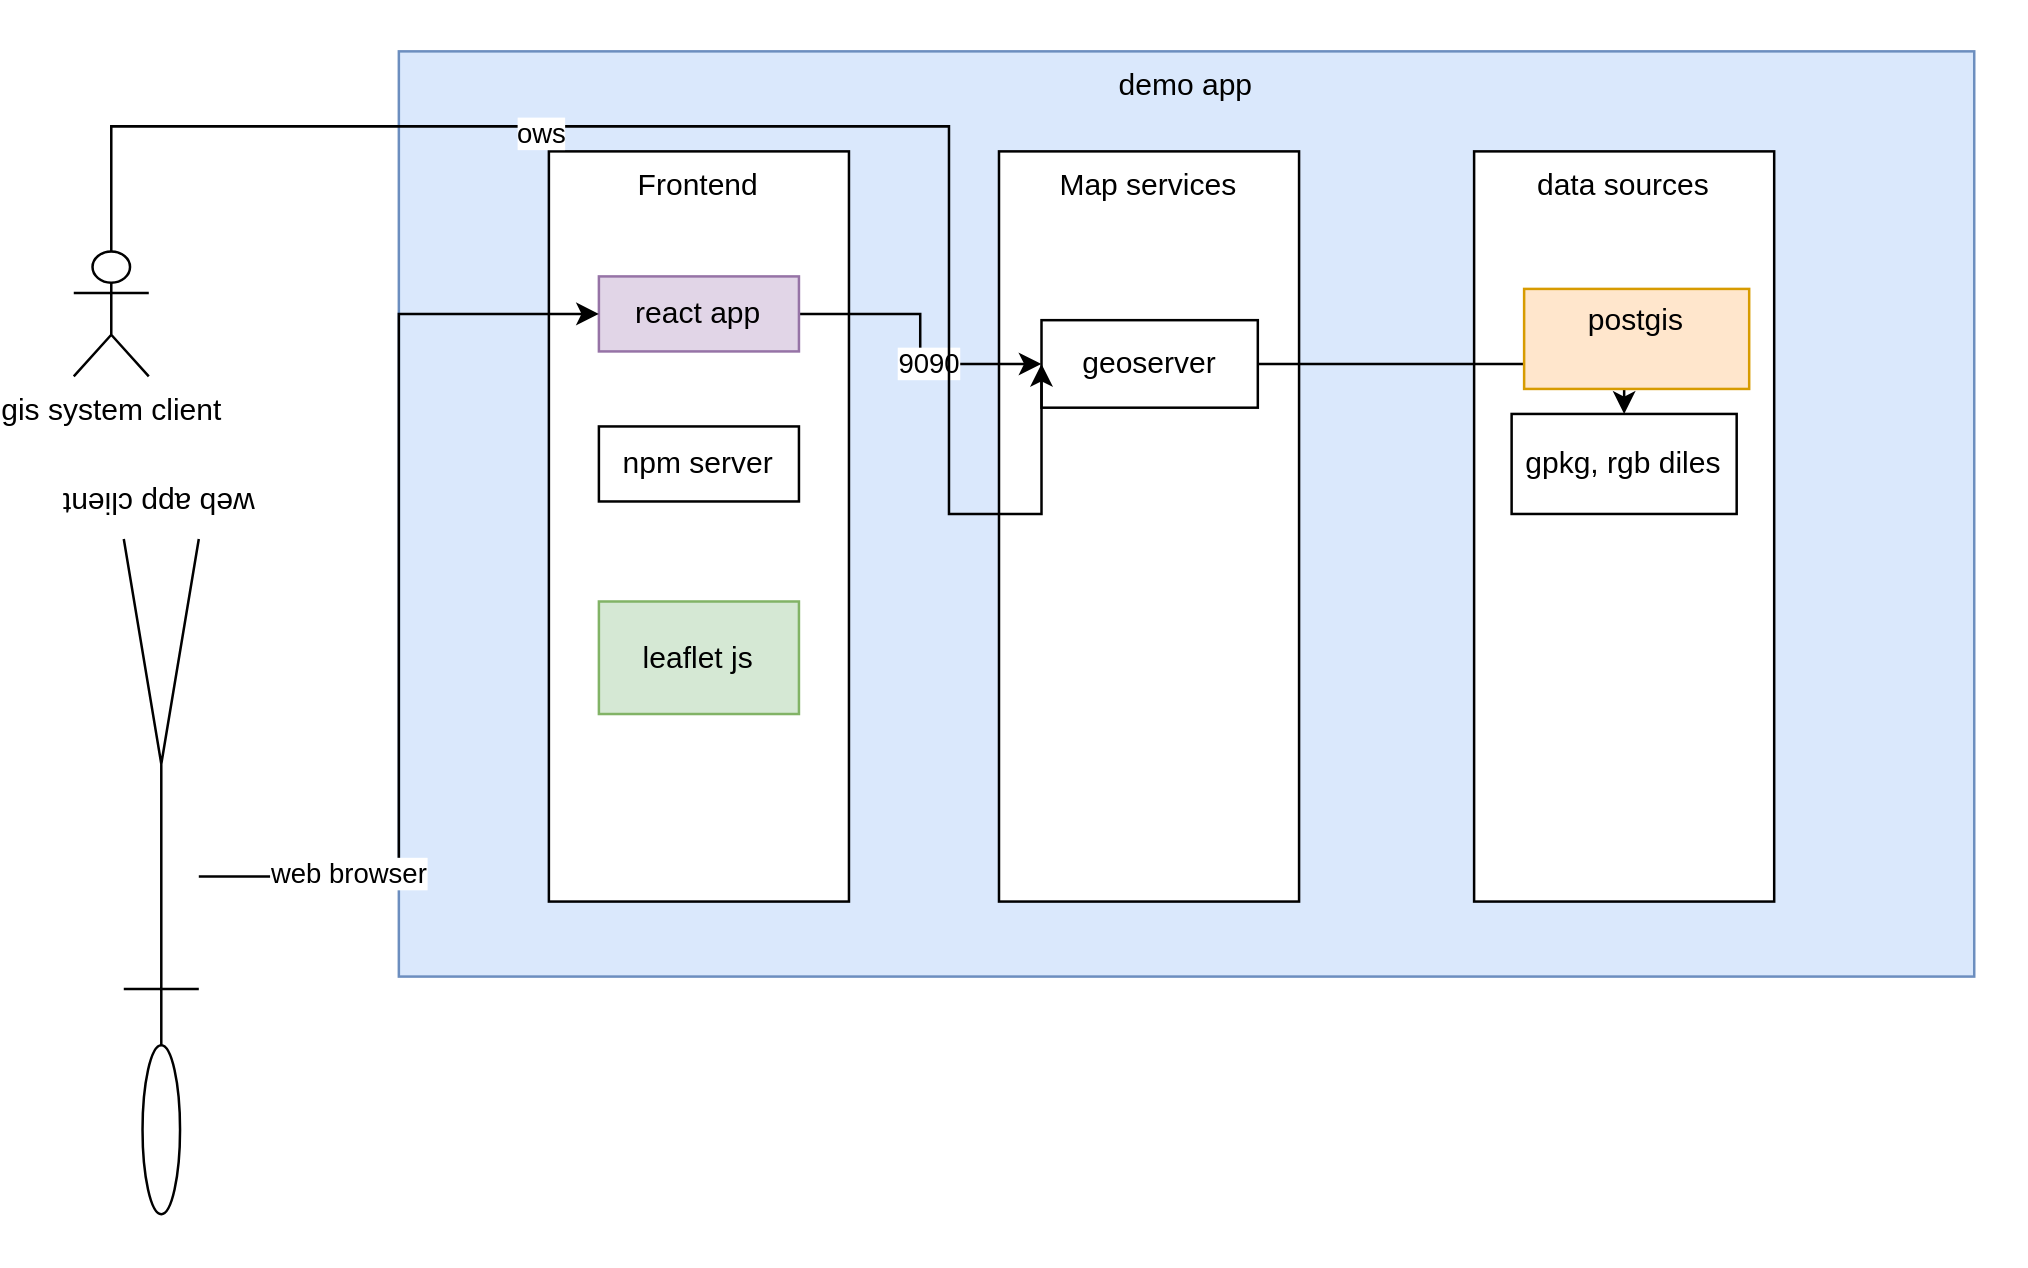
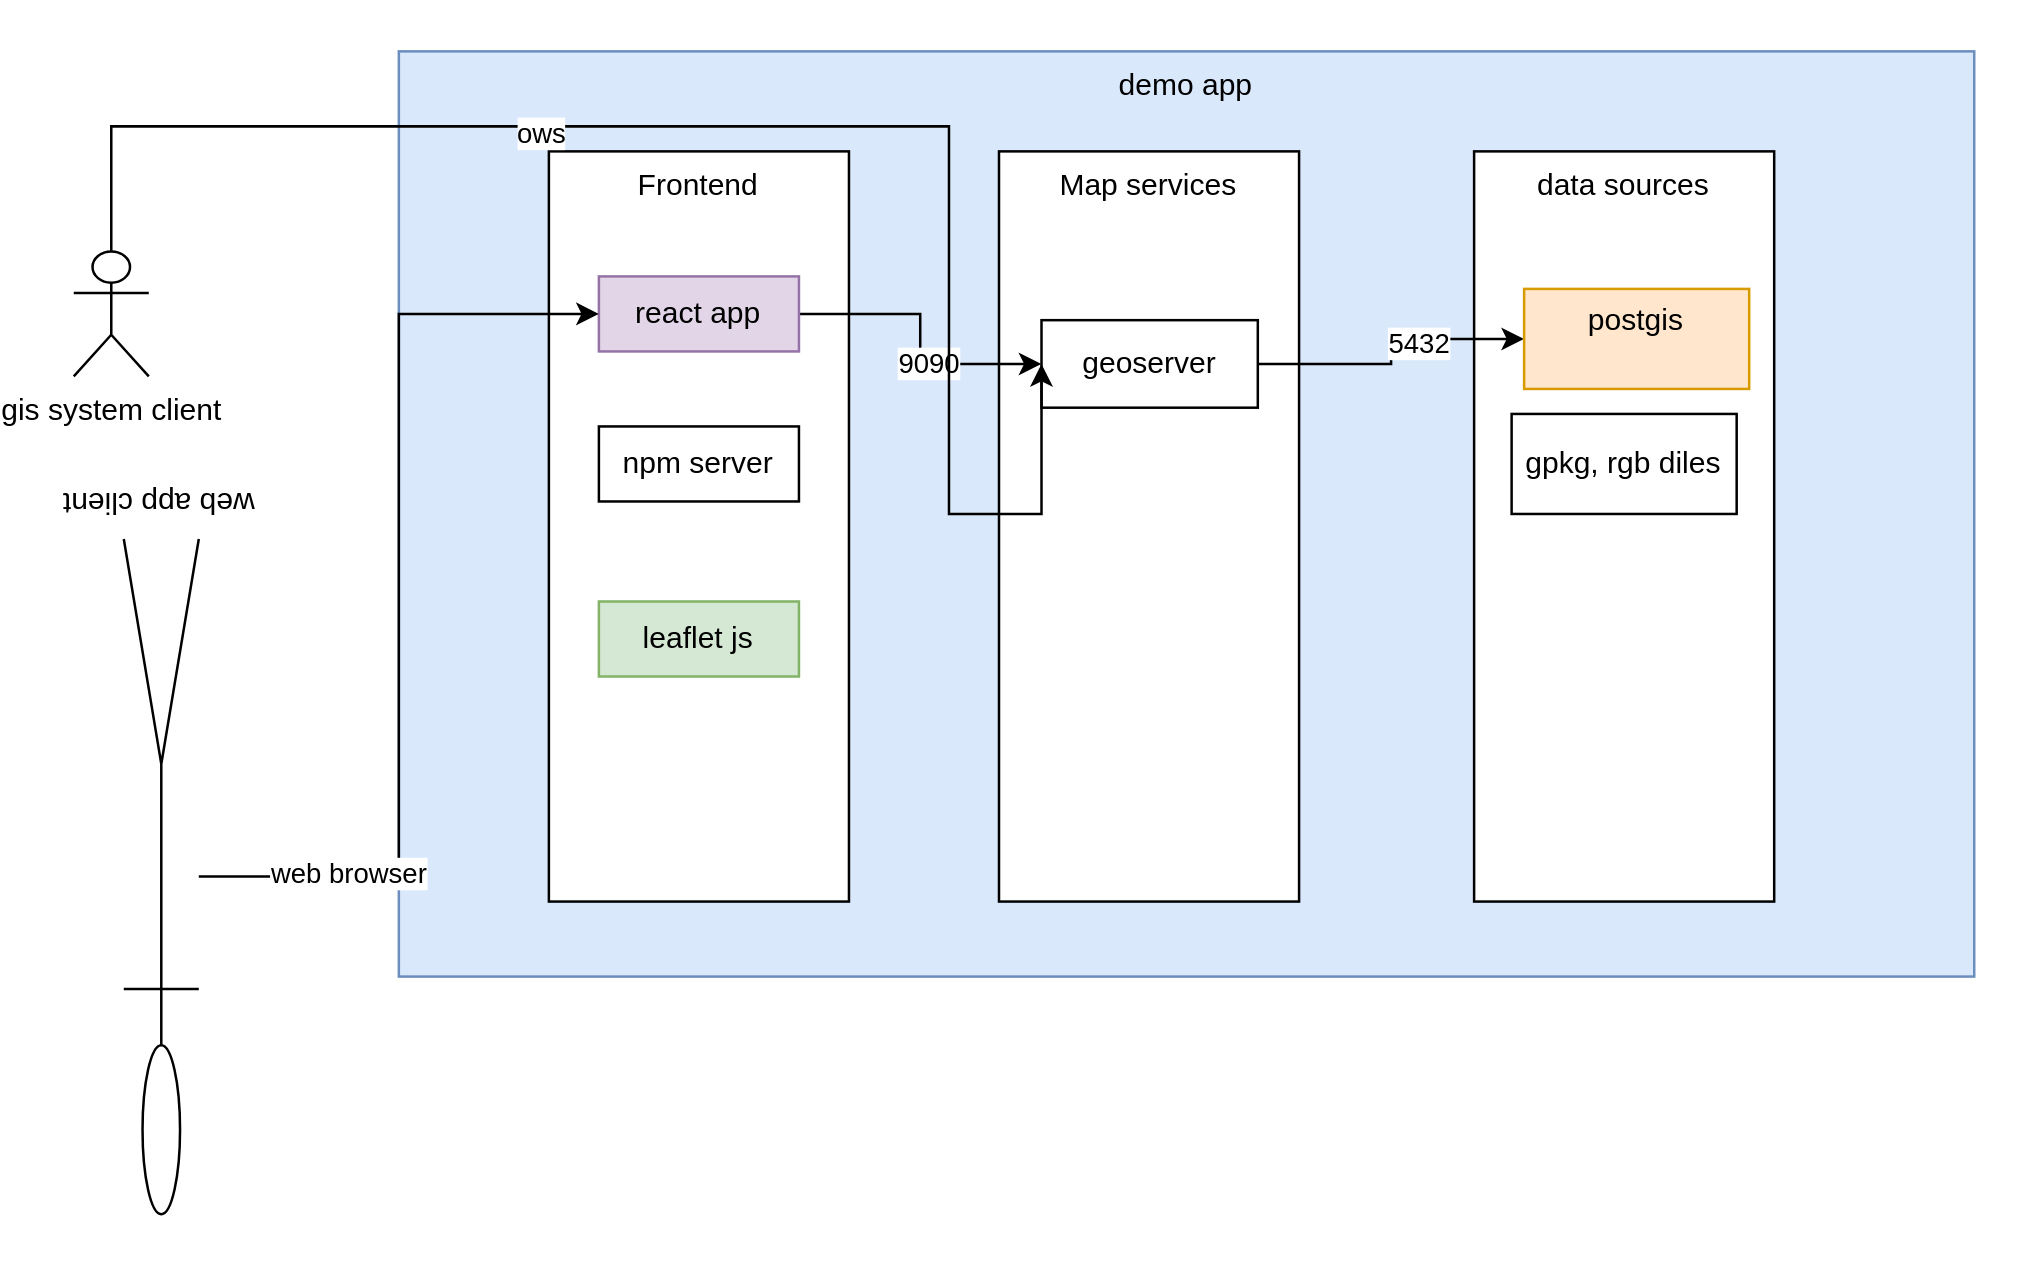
none -> (1439, 339)
(1457, 364) -> none
(699, 658) -> (699, 639)
